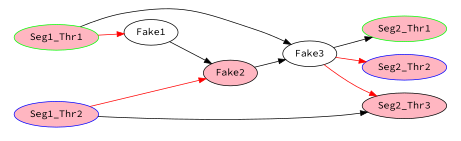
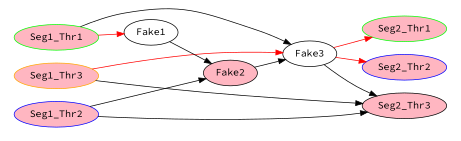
(349, 43) -> (349, 43)
none -> (56, 76)
(346, 80) -> (346, 80)
(145, 93) -> (145, 93)
